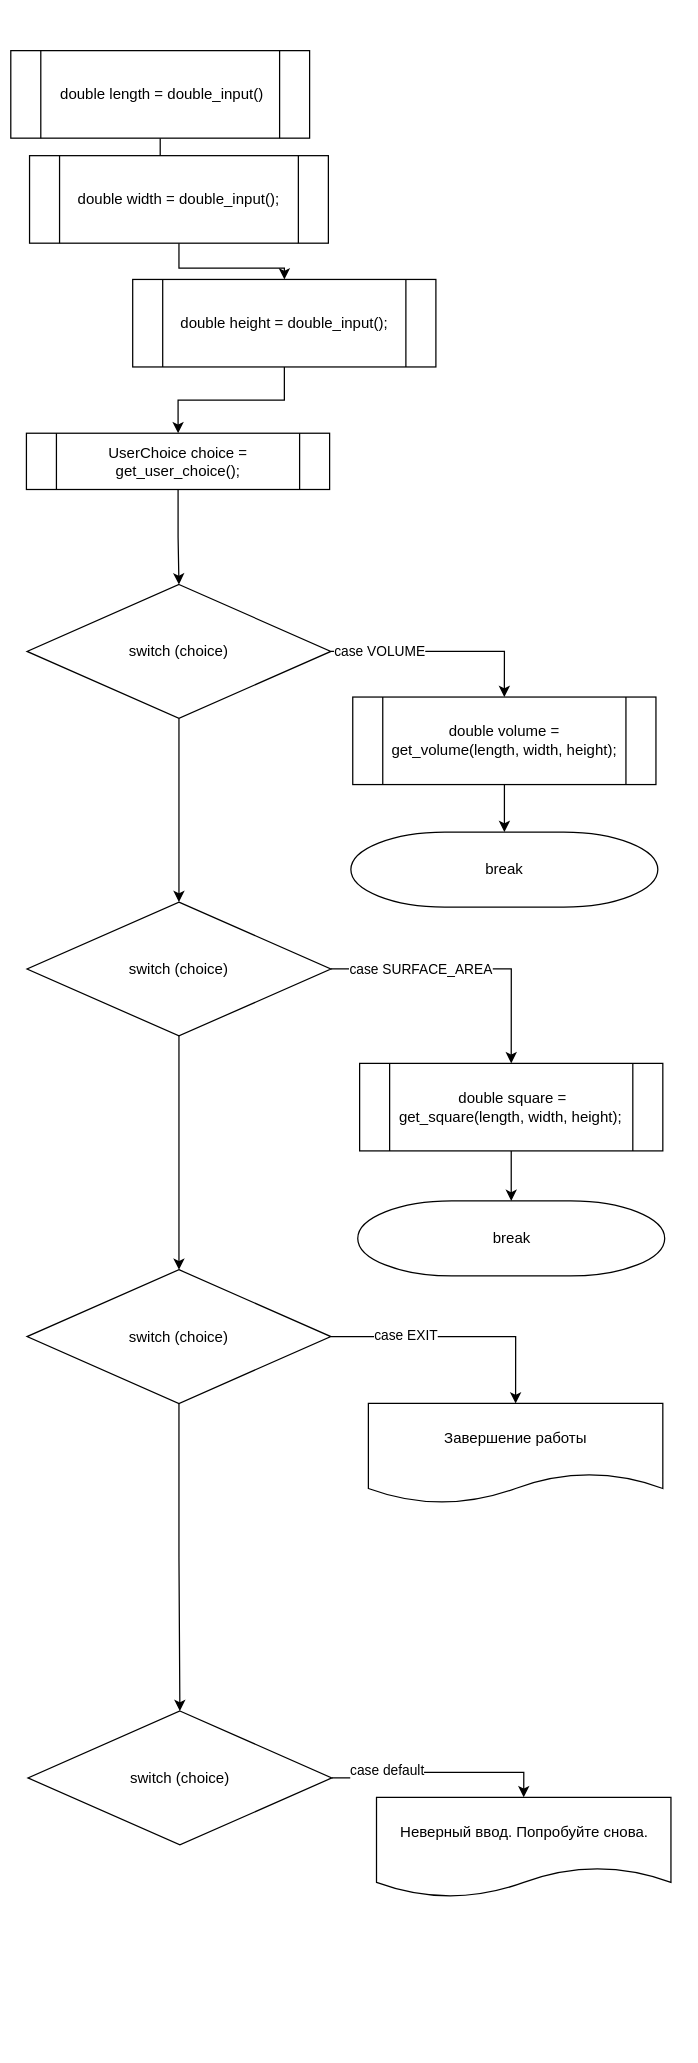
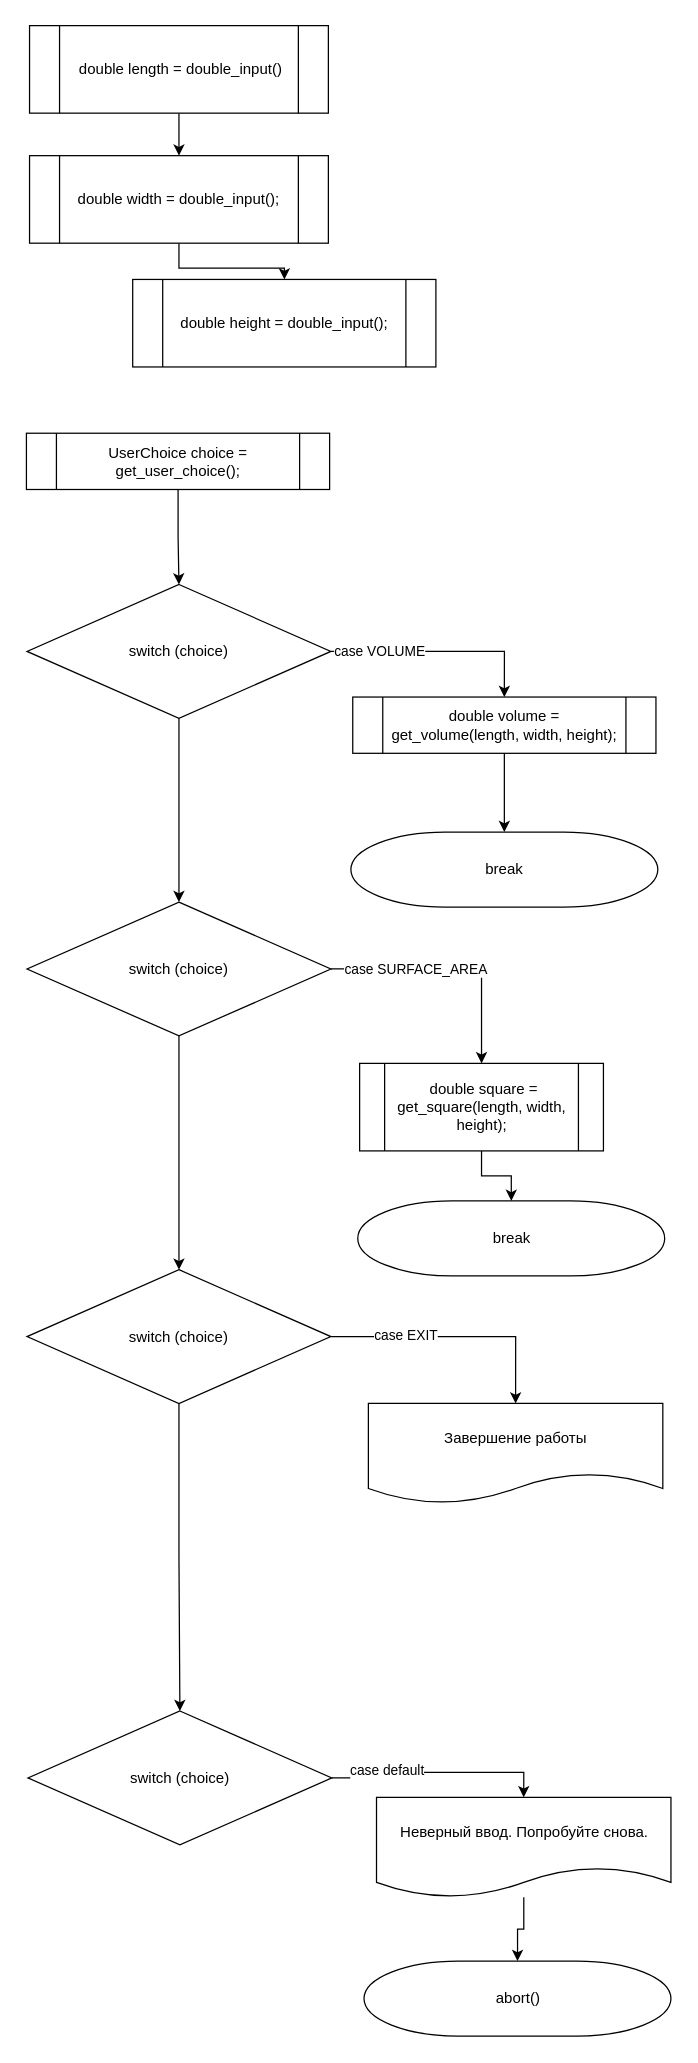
(160, 94) -> (179, 69)
(235, 400) -> none
(504, 741) -> (504, 725)
(511, 1107) -> (481, 1107)
none -> (524, 1928)
none -> (517, 1998)
